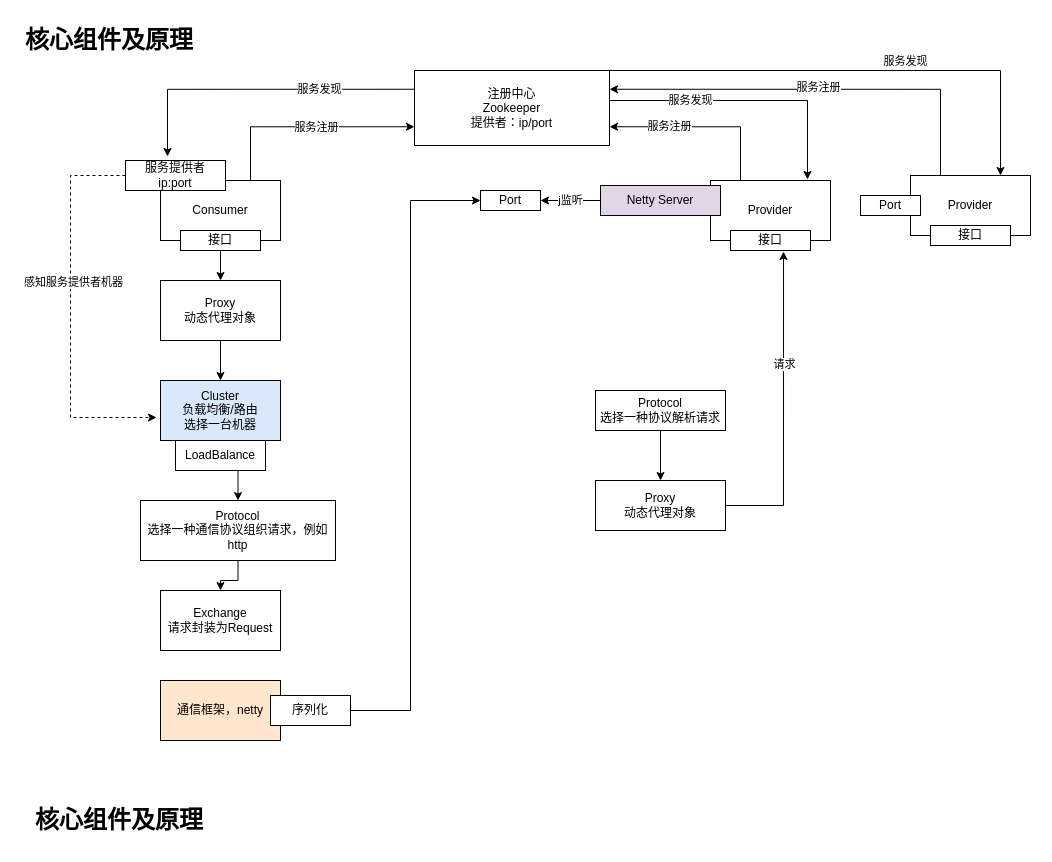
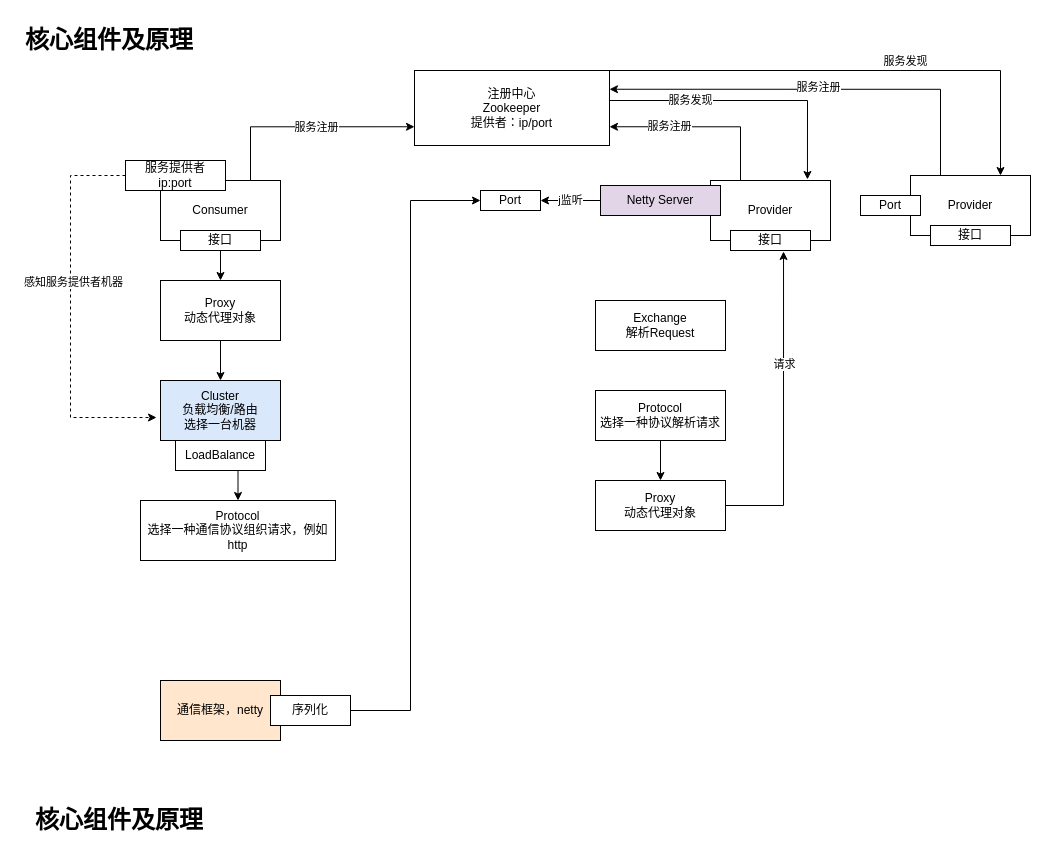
(262, 89) -> none
none -> (661, 326)
(661, 411) -> (661, 416)
(238, 581) -> none
(221, 621) -> none
